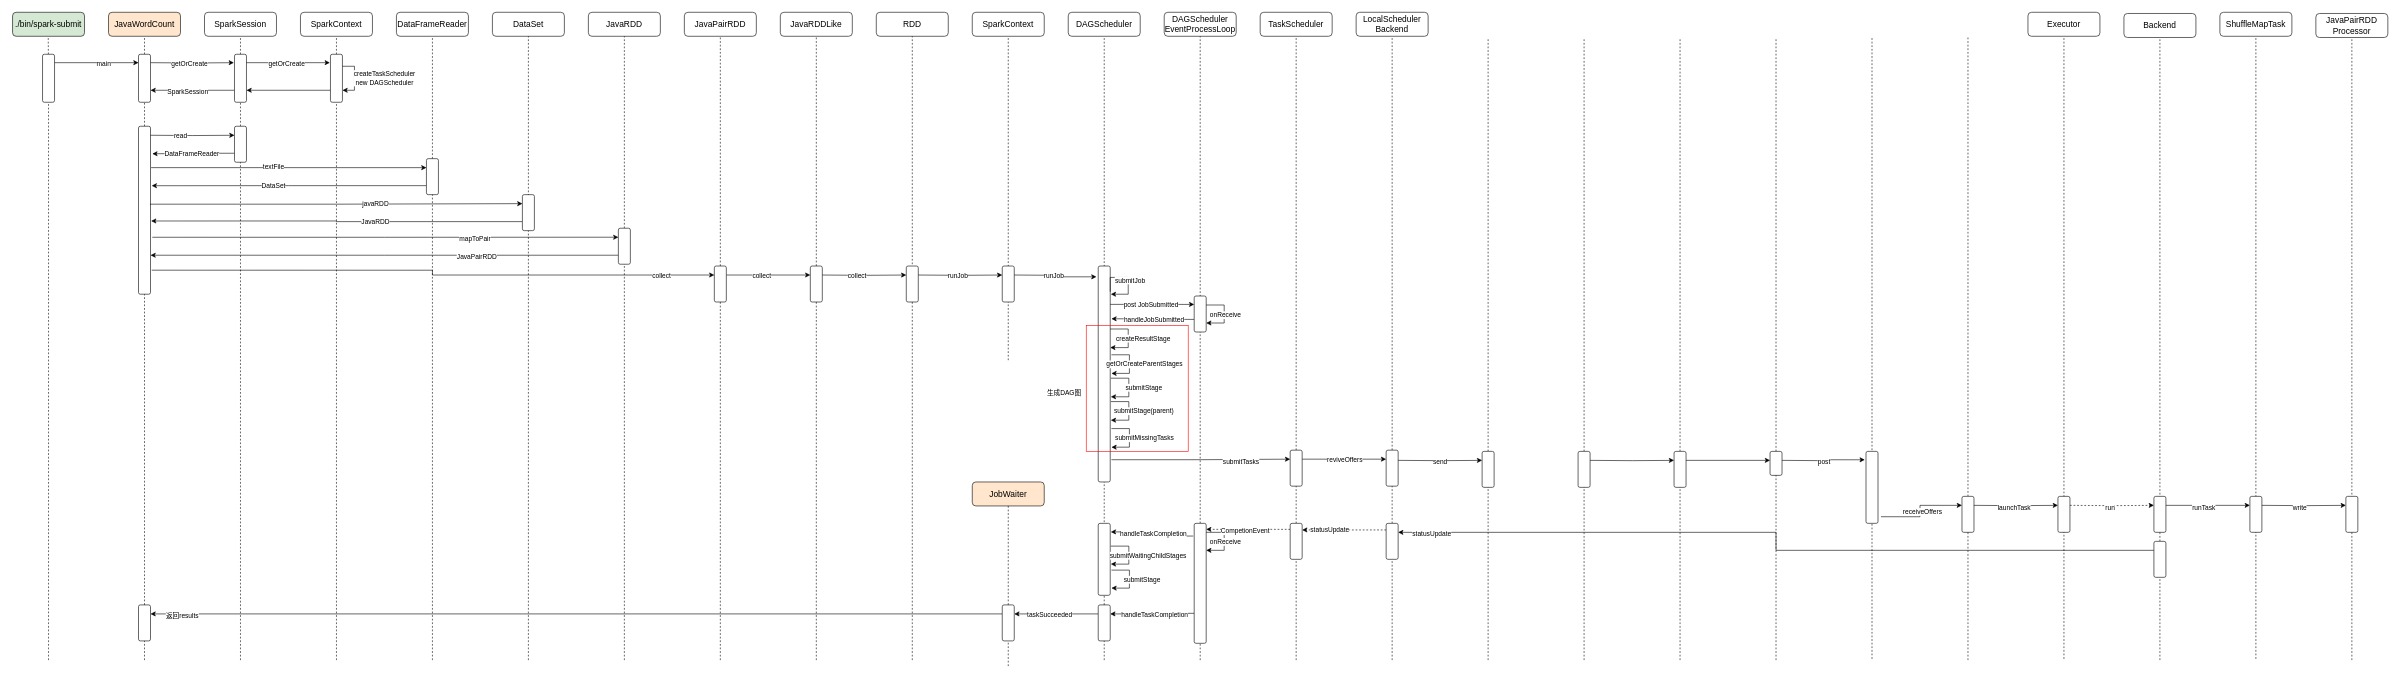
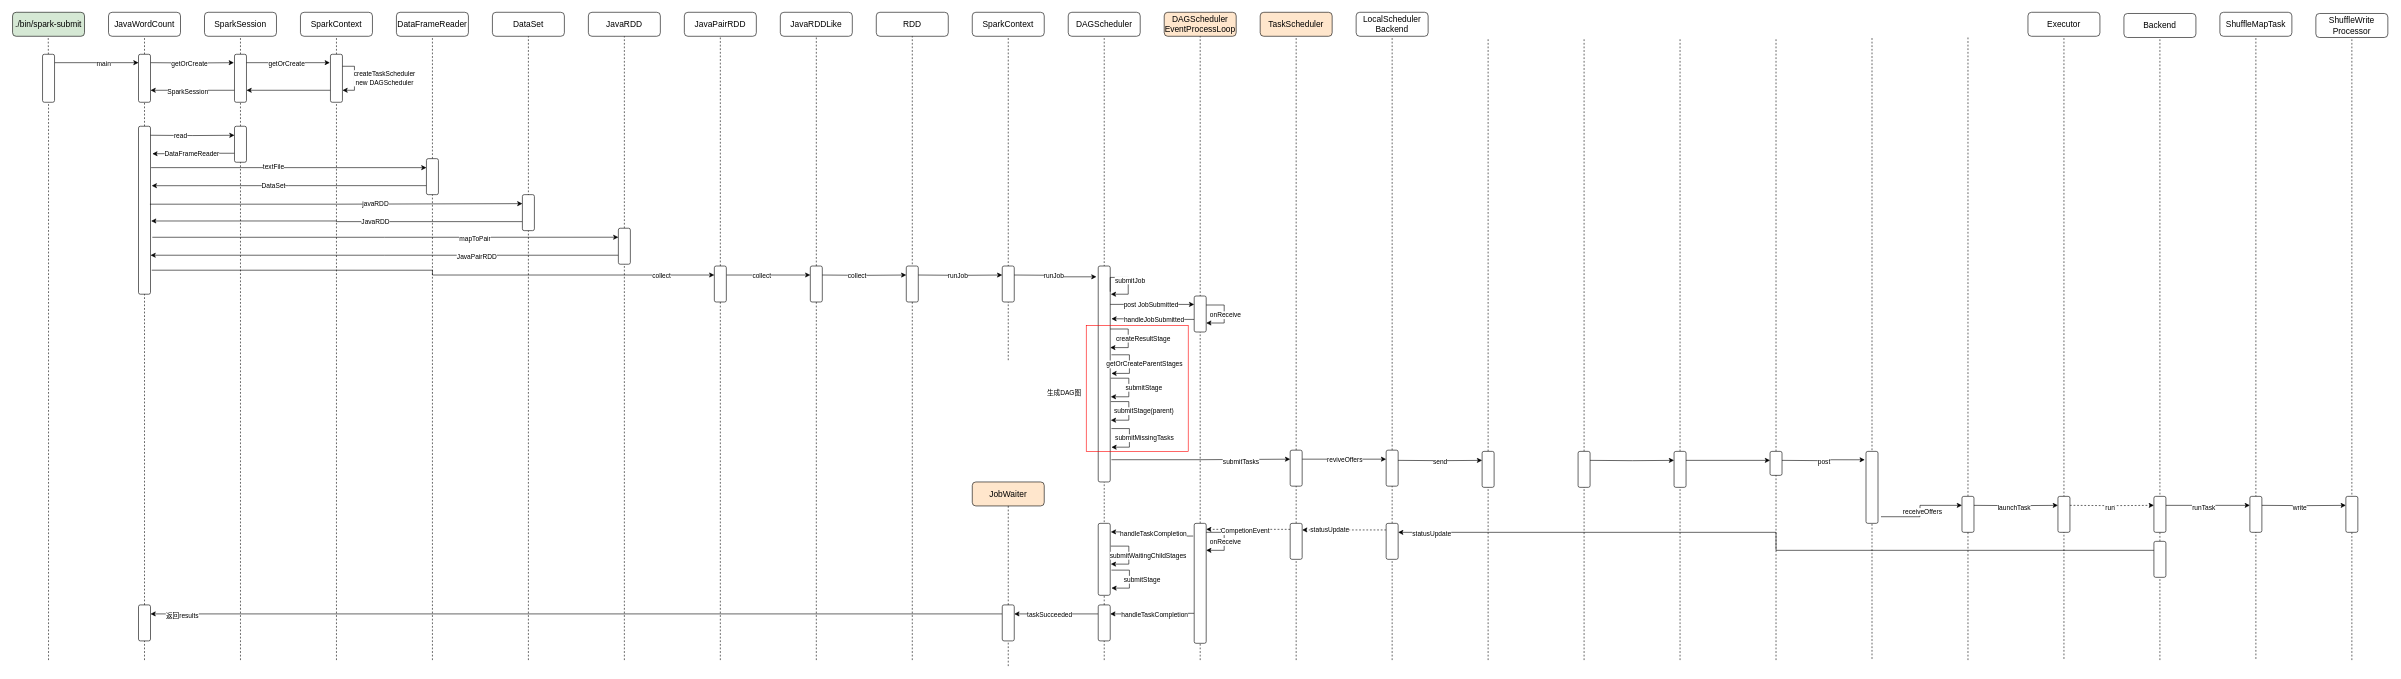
(144, 24) -> (144, 24)
(1200, 24) -> (1200, 24)
(1296, 24) -> (1296, 24)
(2352, 26) -> (2352, 26)
